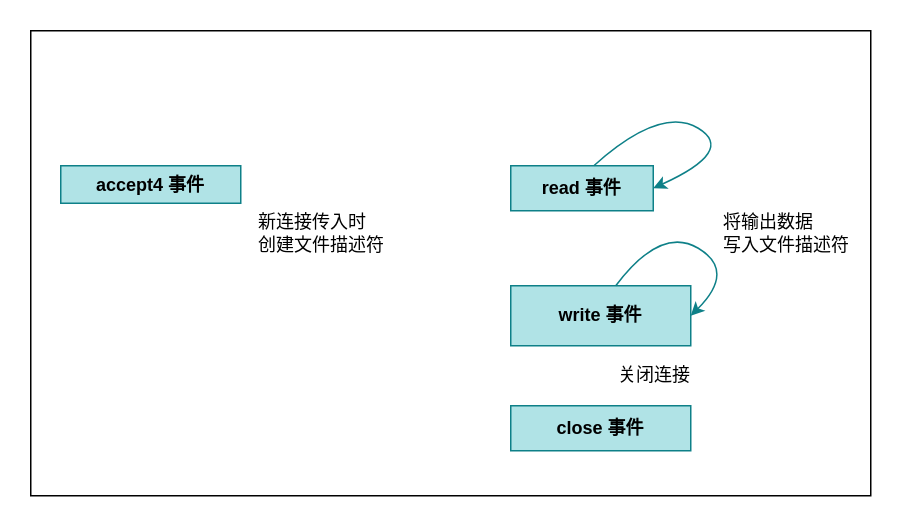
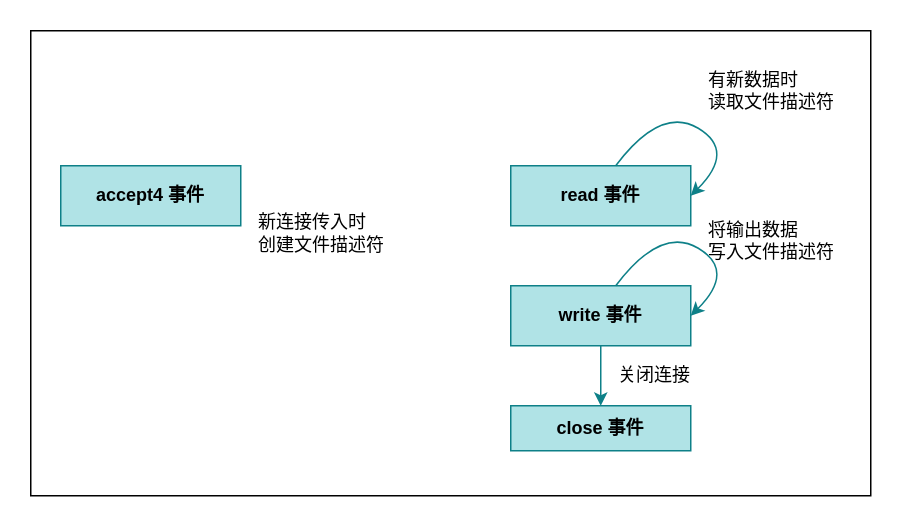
none -> (773, 91)
(151, 185) -> (151, 196)
(582, 188) -> (601, 196)
(788, 233) -> (773, 241)
none -> (601, 371)
